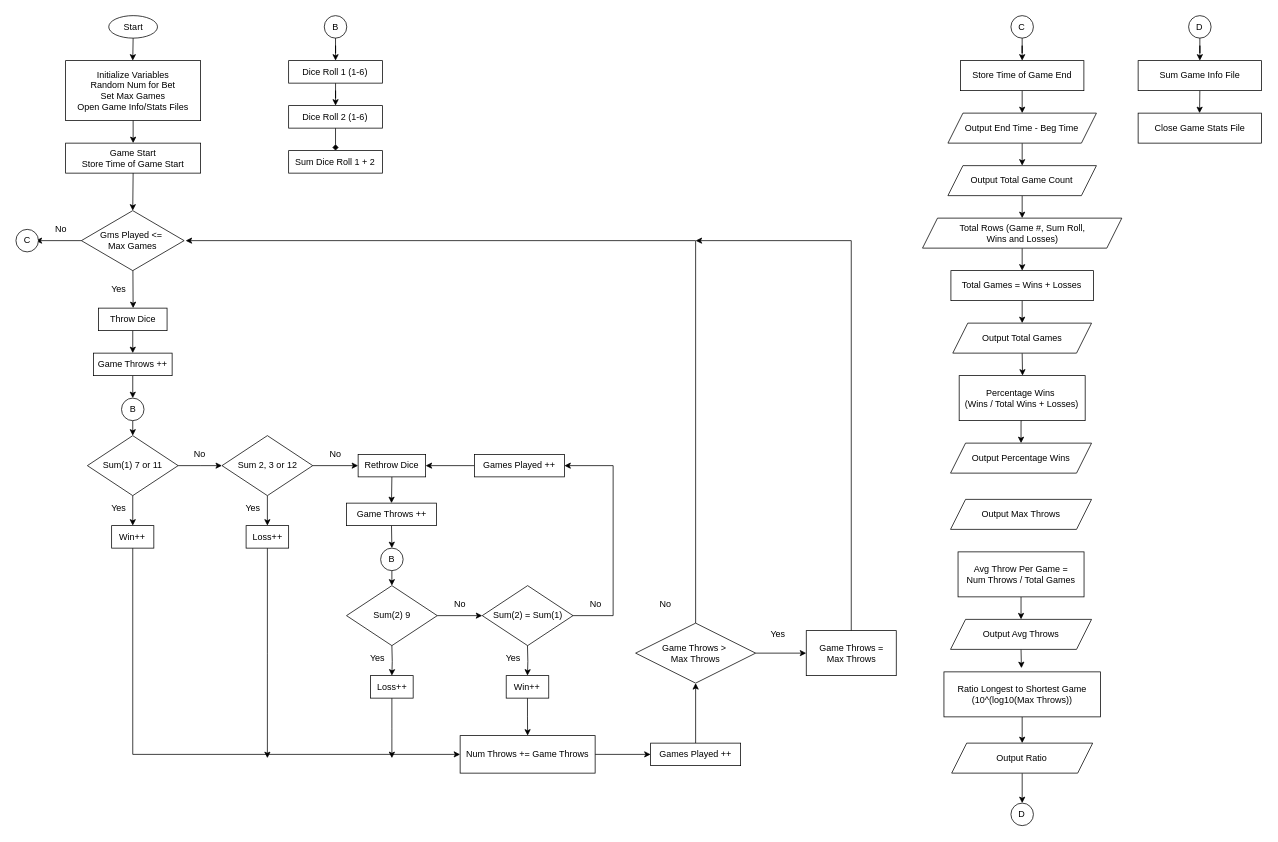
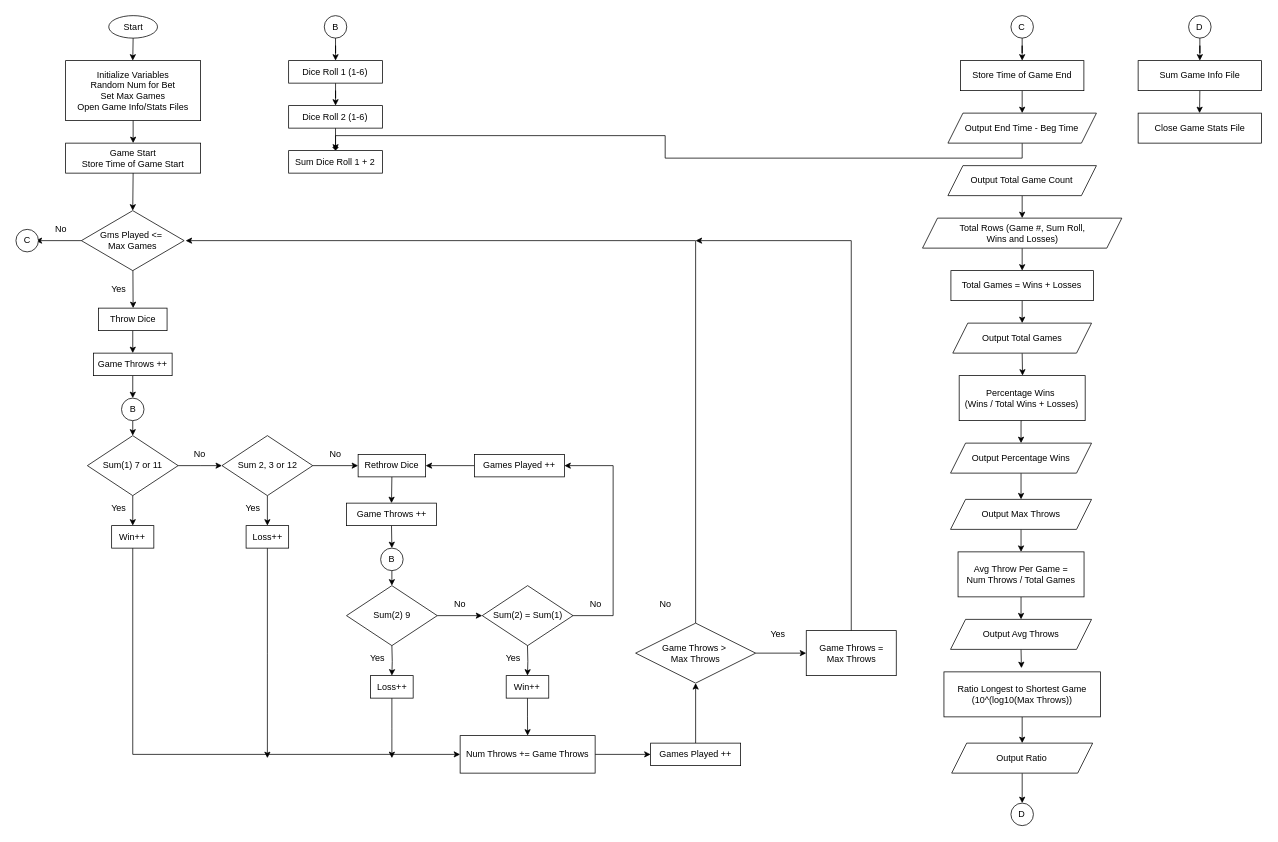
(1022, 159) -> (513, 135)
none -> (1021, 492)
none -> (1021, 545)
